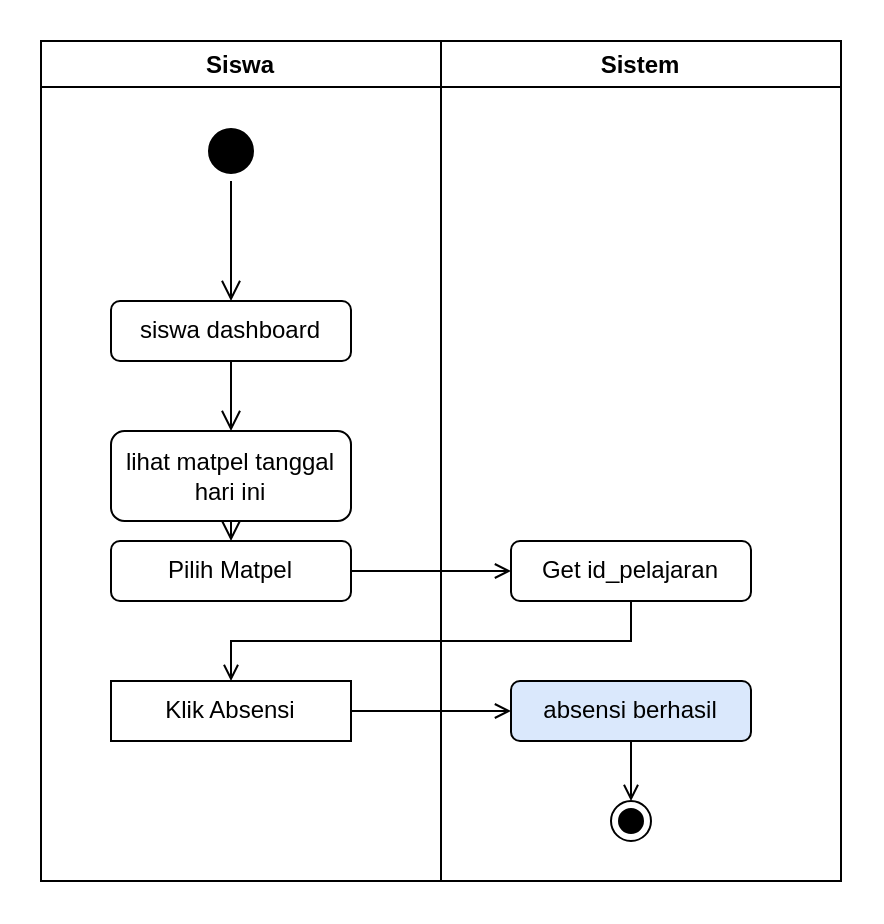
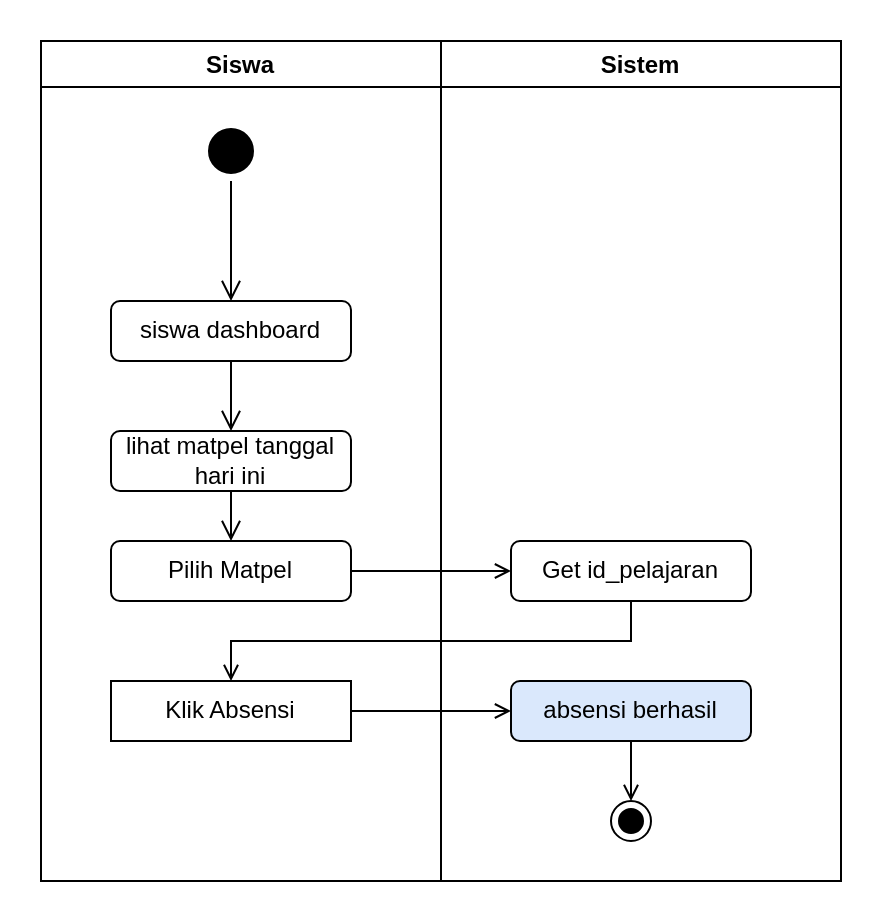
(231, 476) -> (231, 461)
